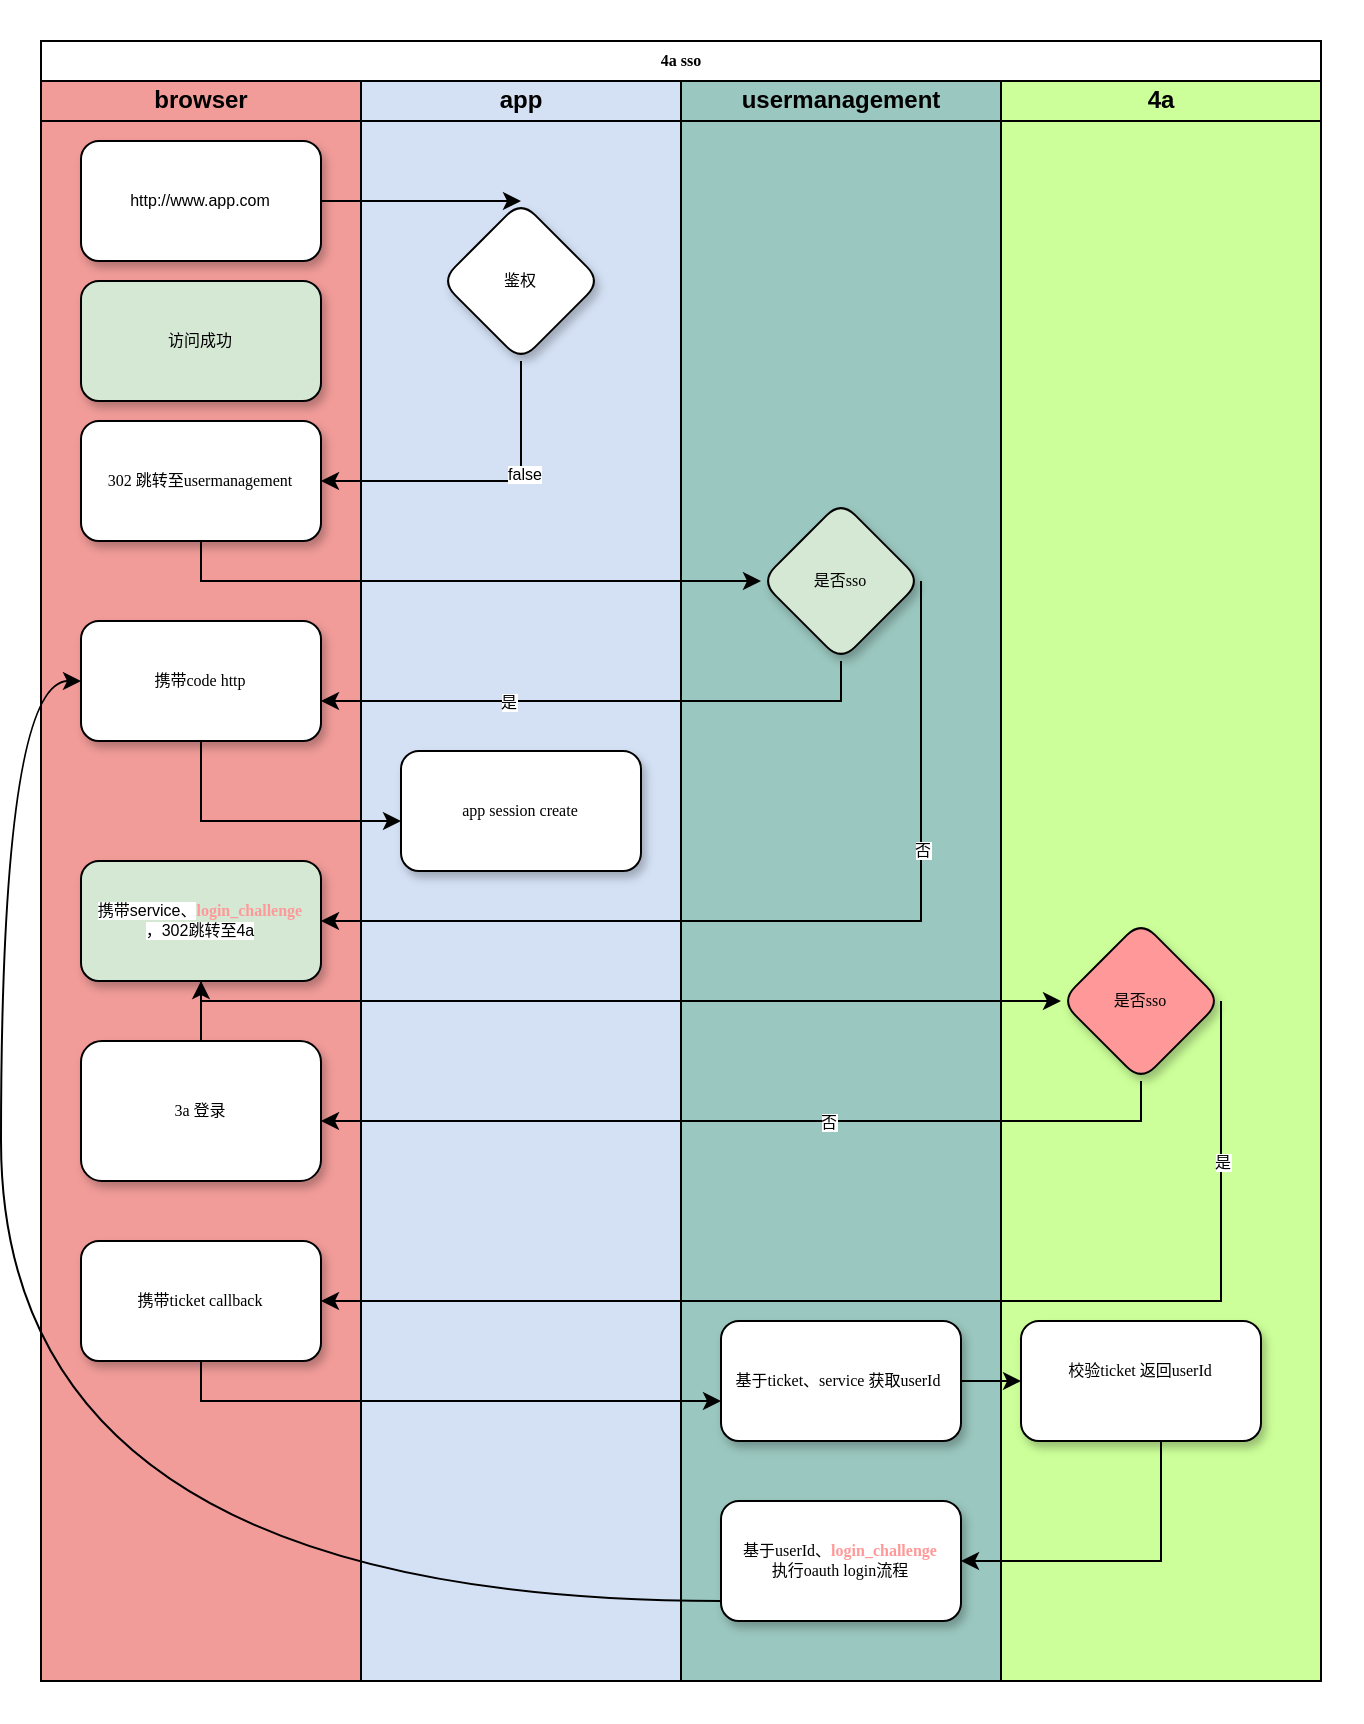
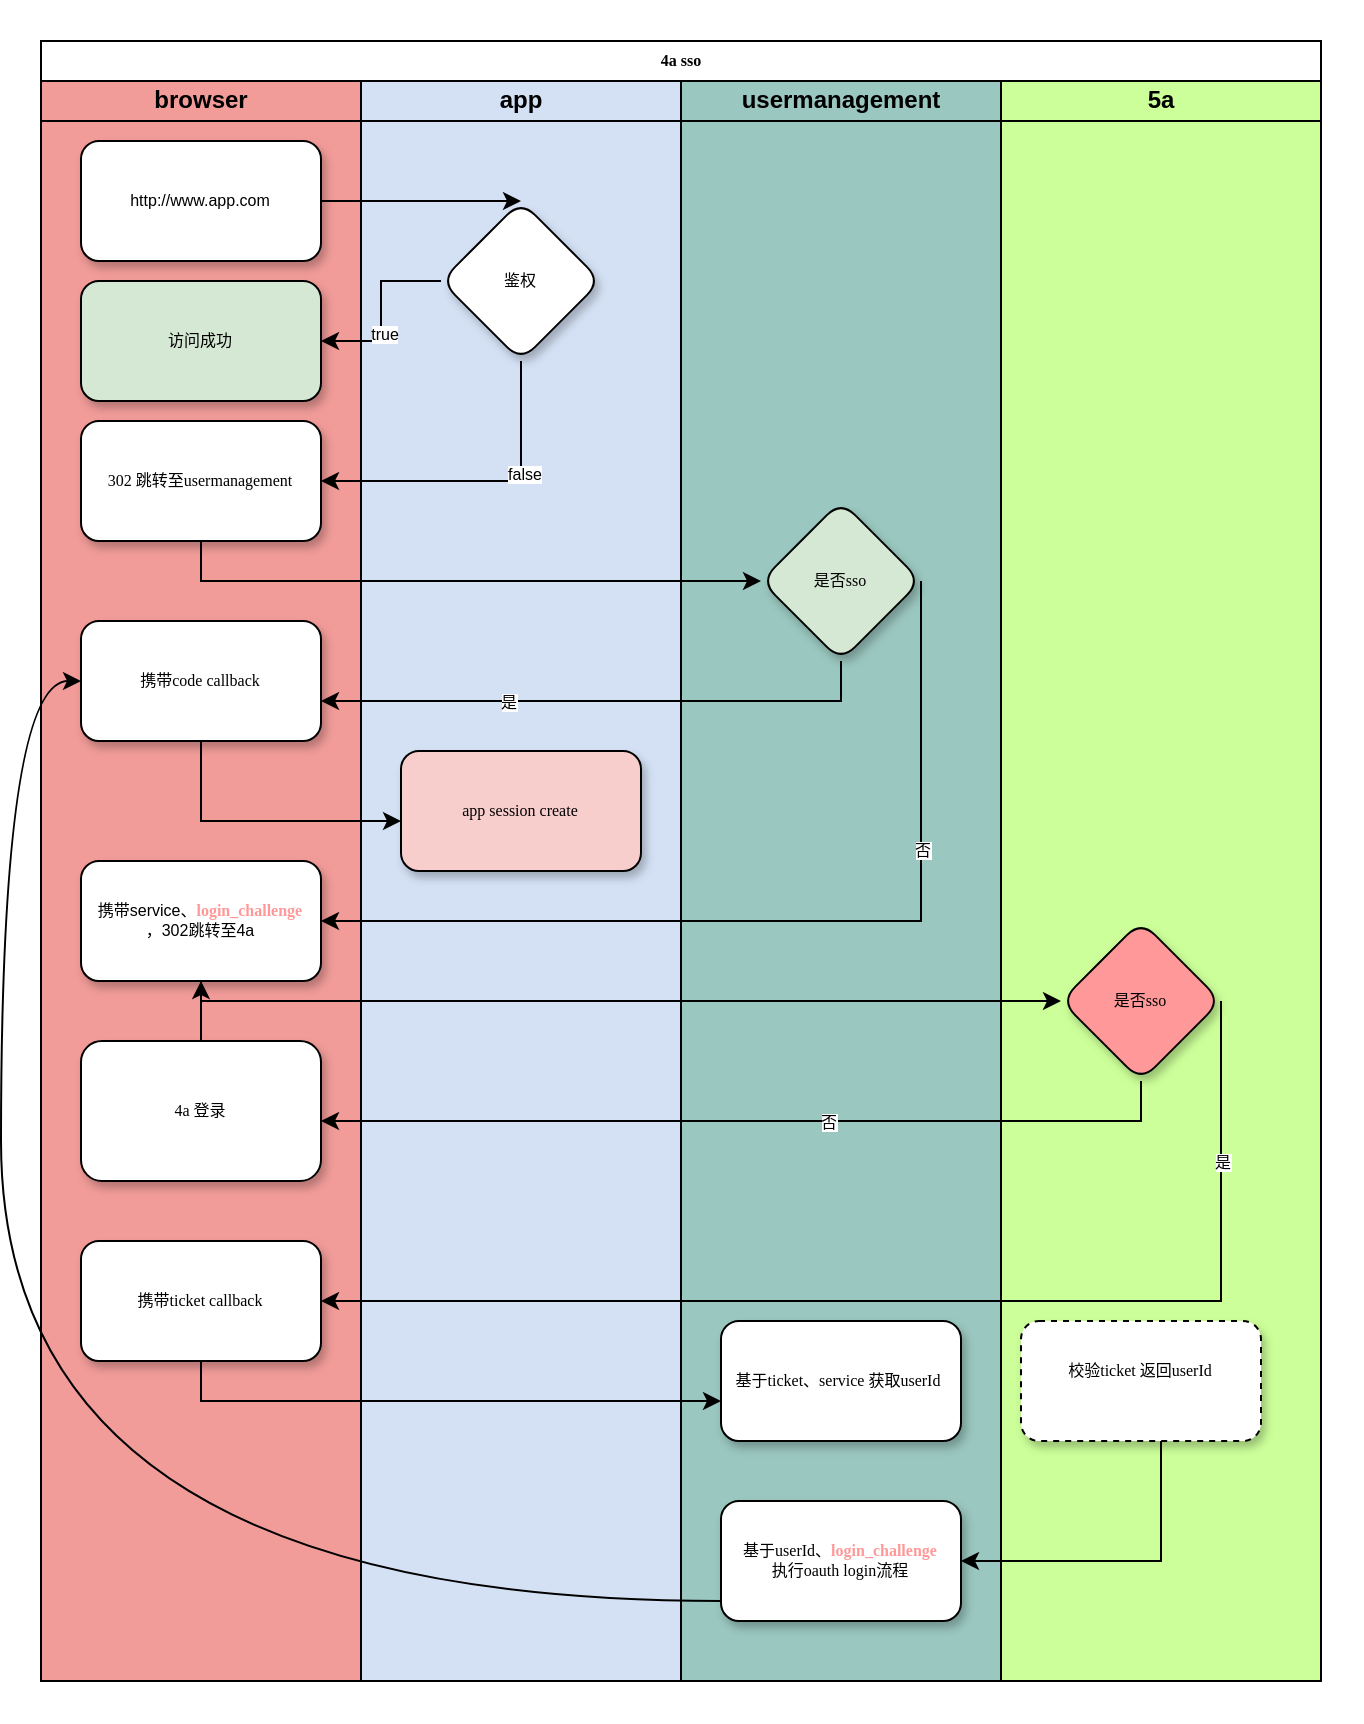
(1162, 101) -> (1162, 101)
none -> (381, 304)
(201, 681) -> (201, 681)
(521, 811) -> (521, 811)
(201, 921) -> (201, 921)
(201, 1111) -> (201, 1111)
(998, 1381) -> none
(1141, 1381) -> (1141, 1381)
